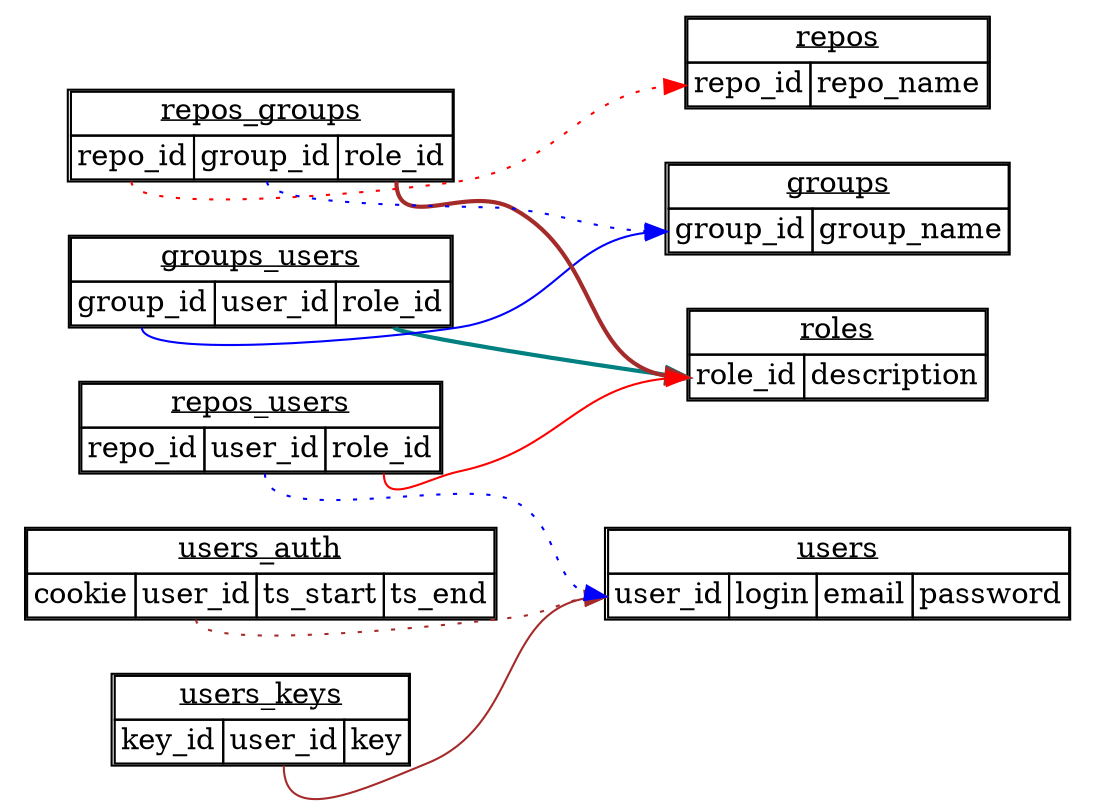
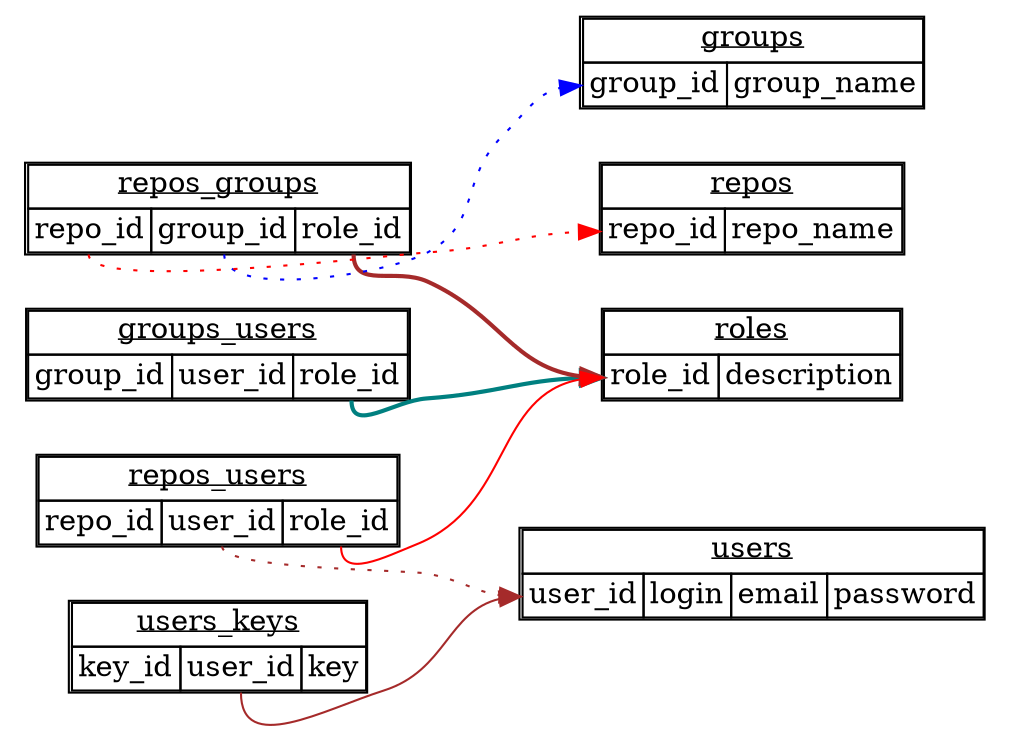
(378, 337) -> none
(444, 494) -> (332, 568)
(261, 574) -> none
